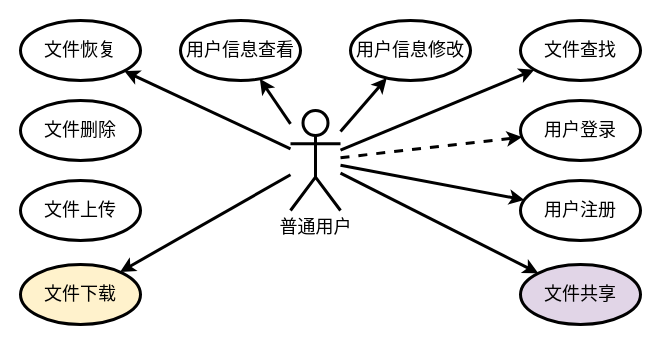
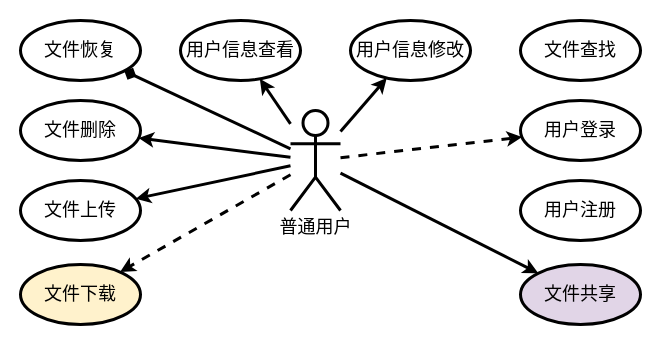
(135, 76) -> (135, 76)
(432, 112) -> (218, 181)
none -> (220, 148)
(427, 182) -> none
(210, 221) -> (210, 221)
